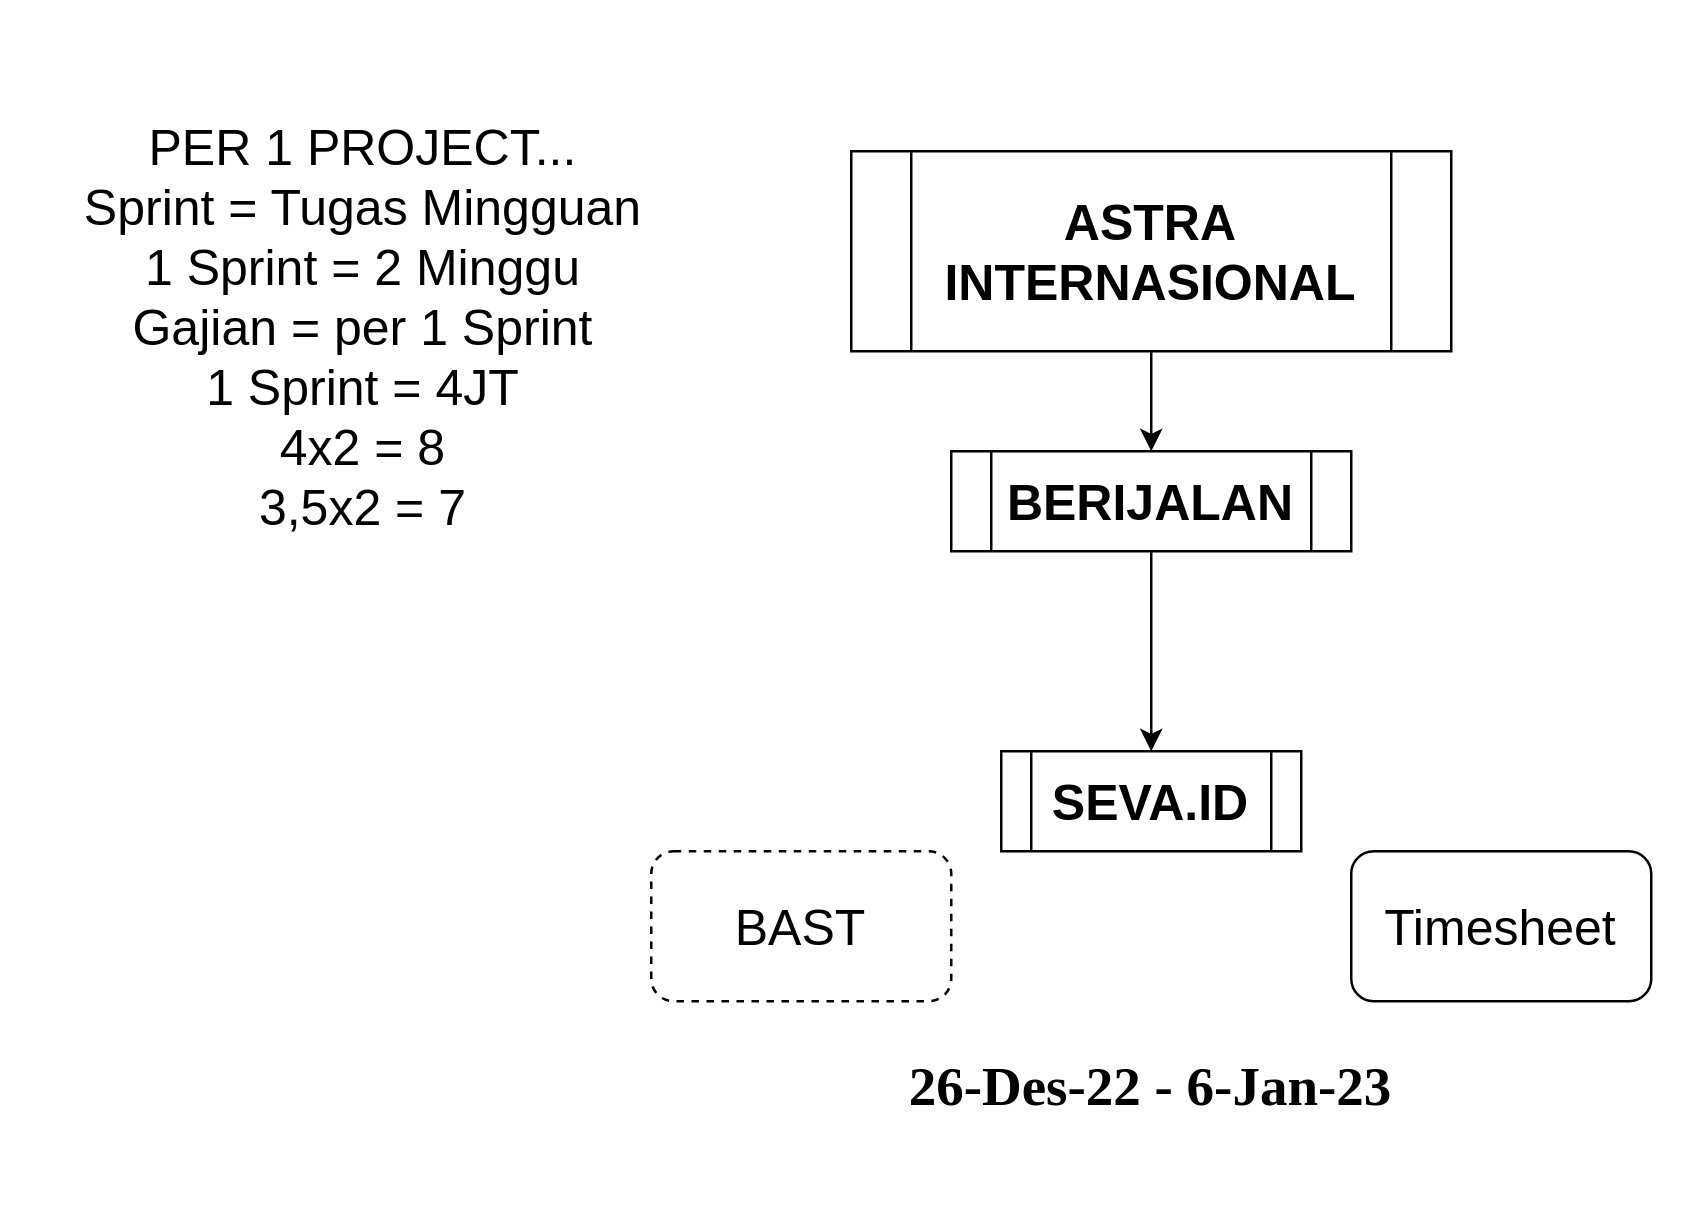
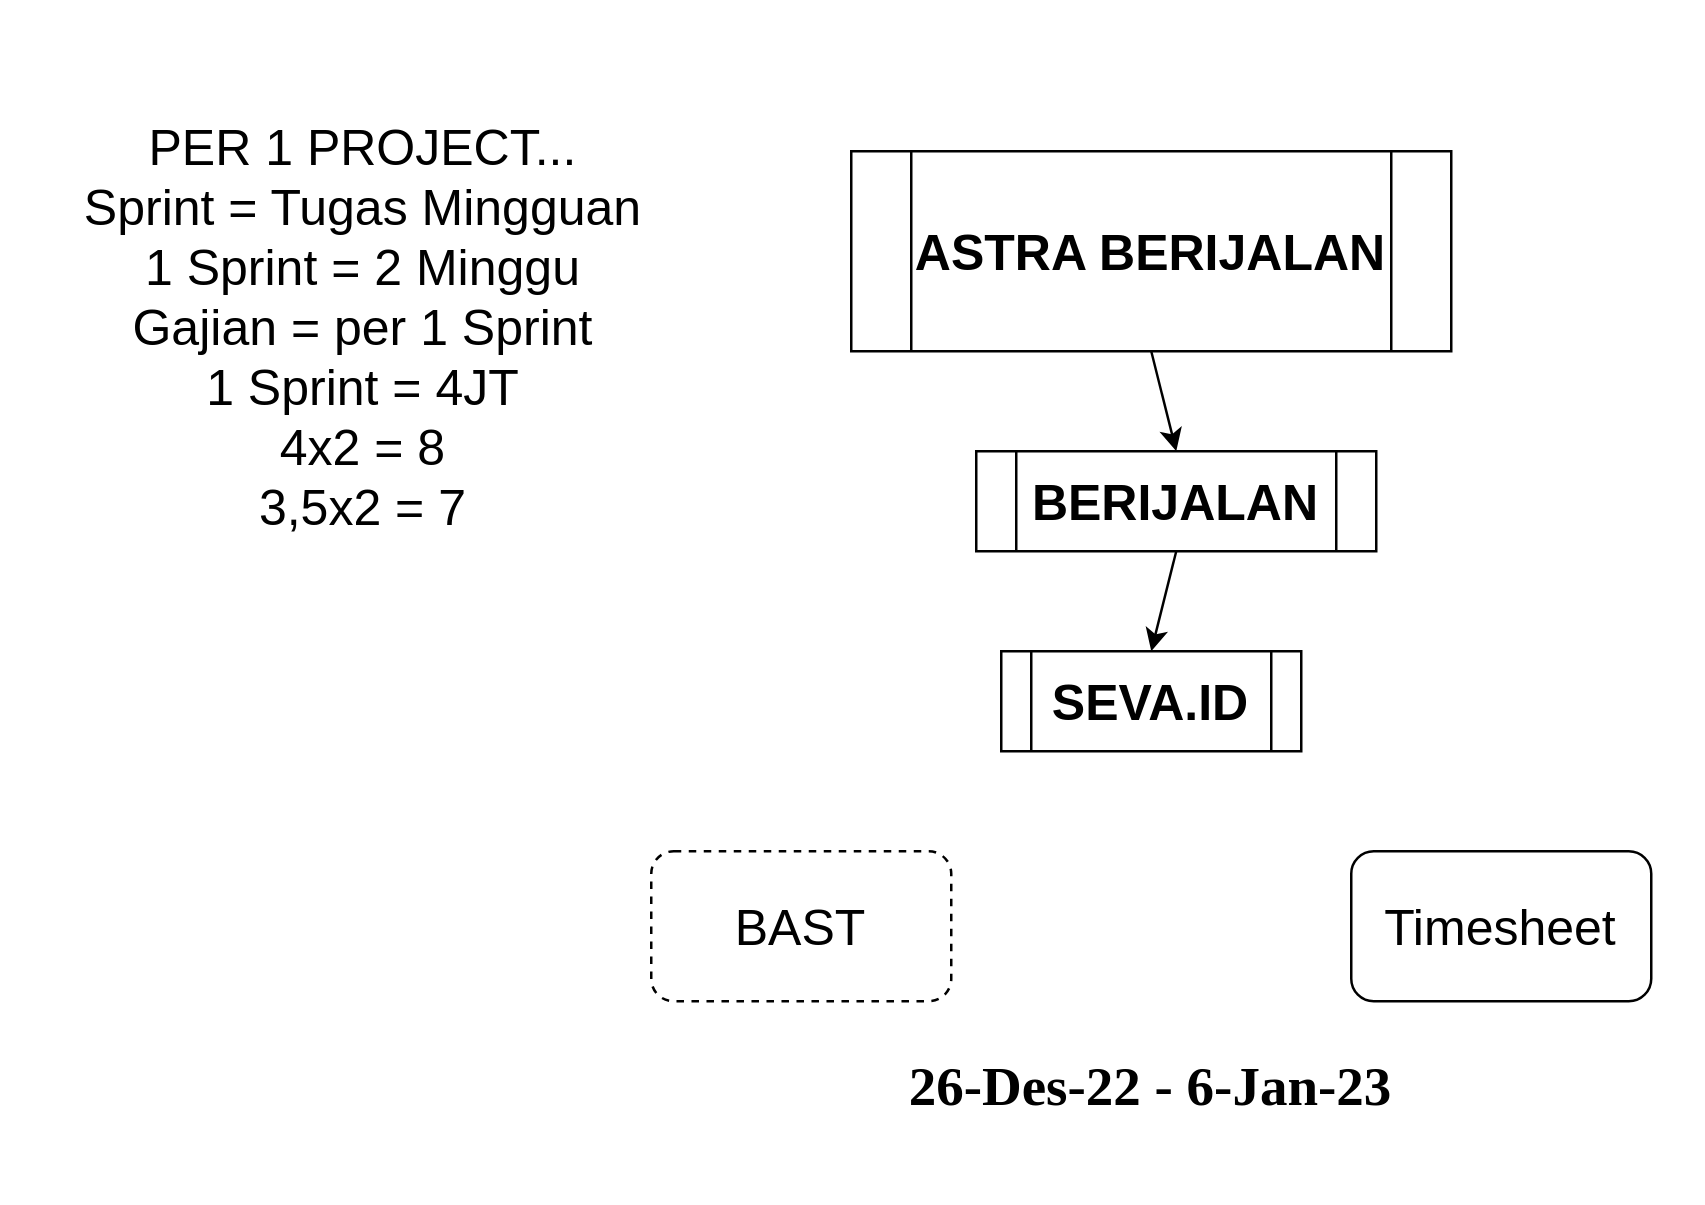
(1151, 251) -> (1151, 251)
(1151, 501) -> (1176, 501)
(1151, 801) -> (1151, 701)
